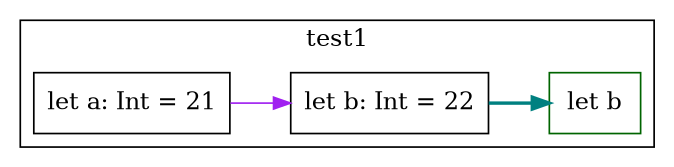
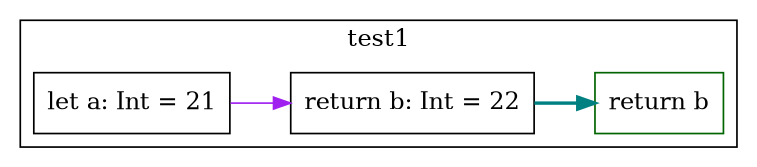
(390, 103) -> (412, 103)
(595, 103) -> (659, 103)
